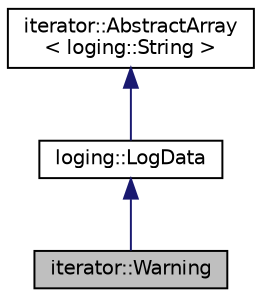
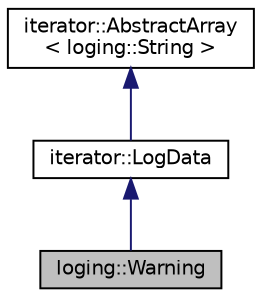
(131, 159) -> (131, 159)
(131, 270) -> (131, 270)
